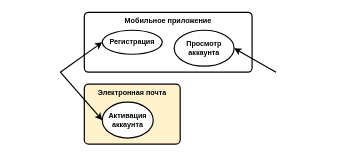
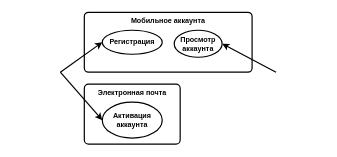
(168, 21) -> (168, 21)
(204, 48) -> (198, 44)
(132, 93) -> (132, 93)
(128, 120) -> (132, 120)
